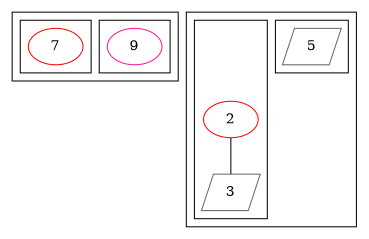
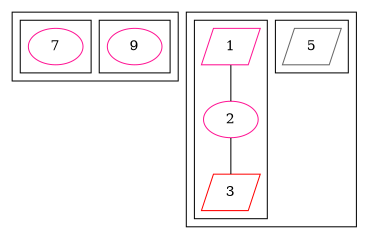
(56, 47) -> (56, 47)
none -> (231, 47)
(231, 119) -> (231, 119)
(231, 192) -> (231, 192)
